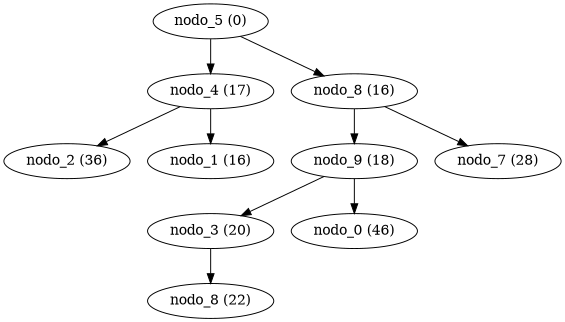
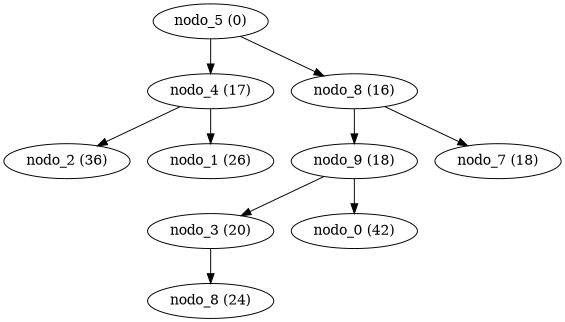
(211, 161) -> (211, 161)
(498, 161) -> (498, 161)
(354, 231) -> (354, 231)
(211, 301) -> (211, 301)
